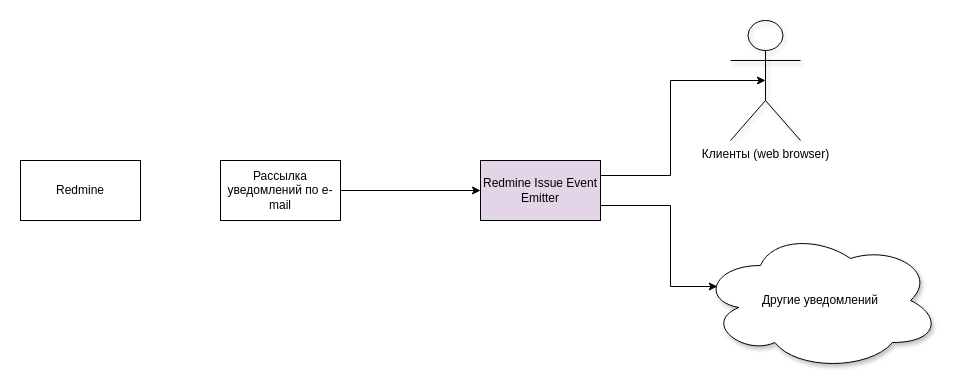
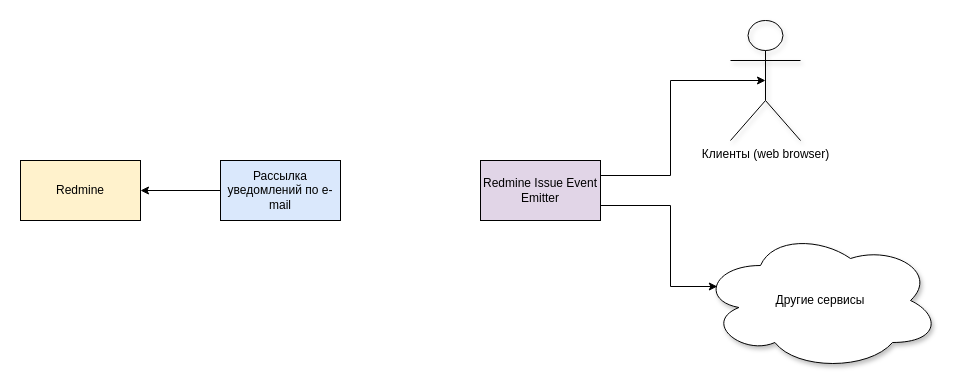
(81, 191) -> (81, 191)
(281, 191) -> (281, 191)
(407, 191) -> (184, 191)
(821, 301) -> (821, 301)
